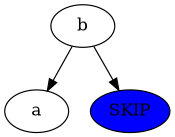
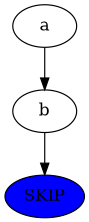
(63, 64) -> (45, 63)
